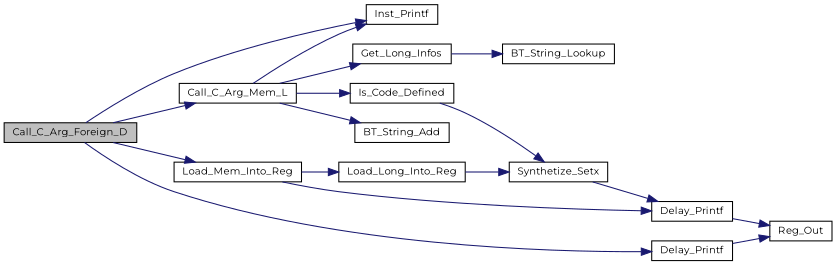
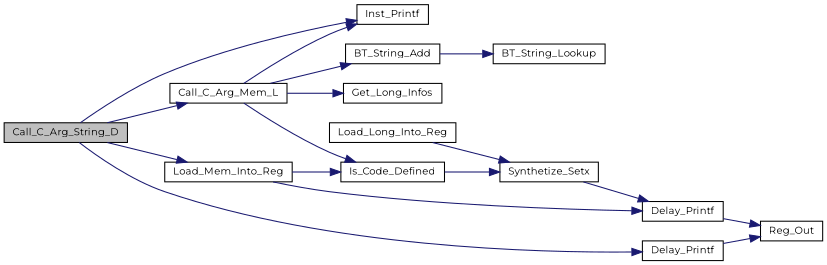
(472, 54) -> (461, 54)
(70, 133) -> (66, 133)
(315, 172) -> (311, 172)
